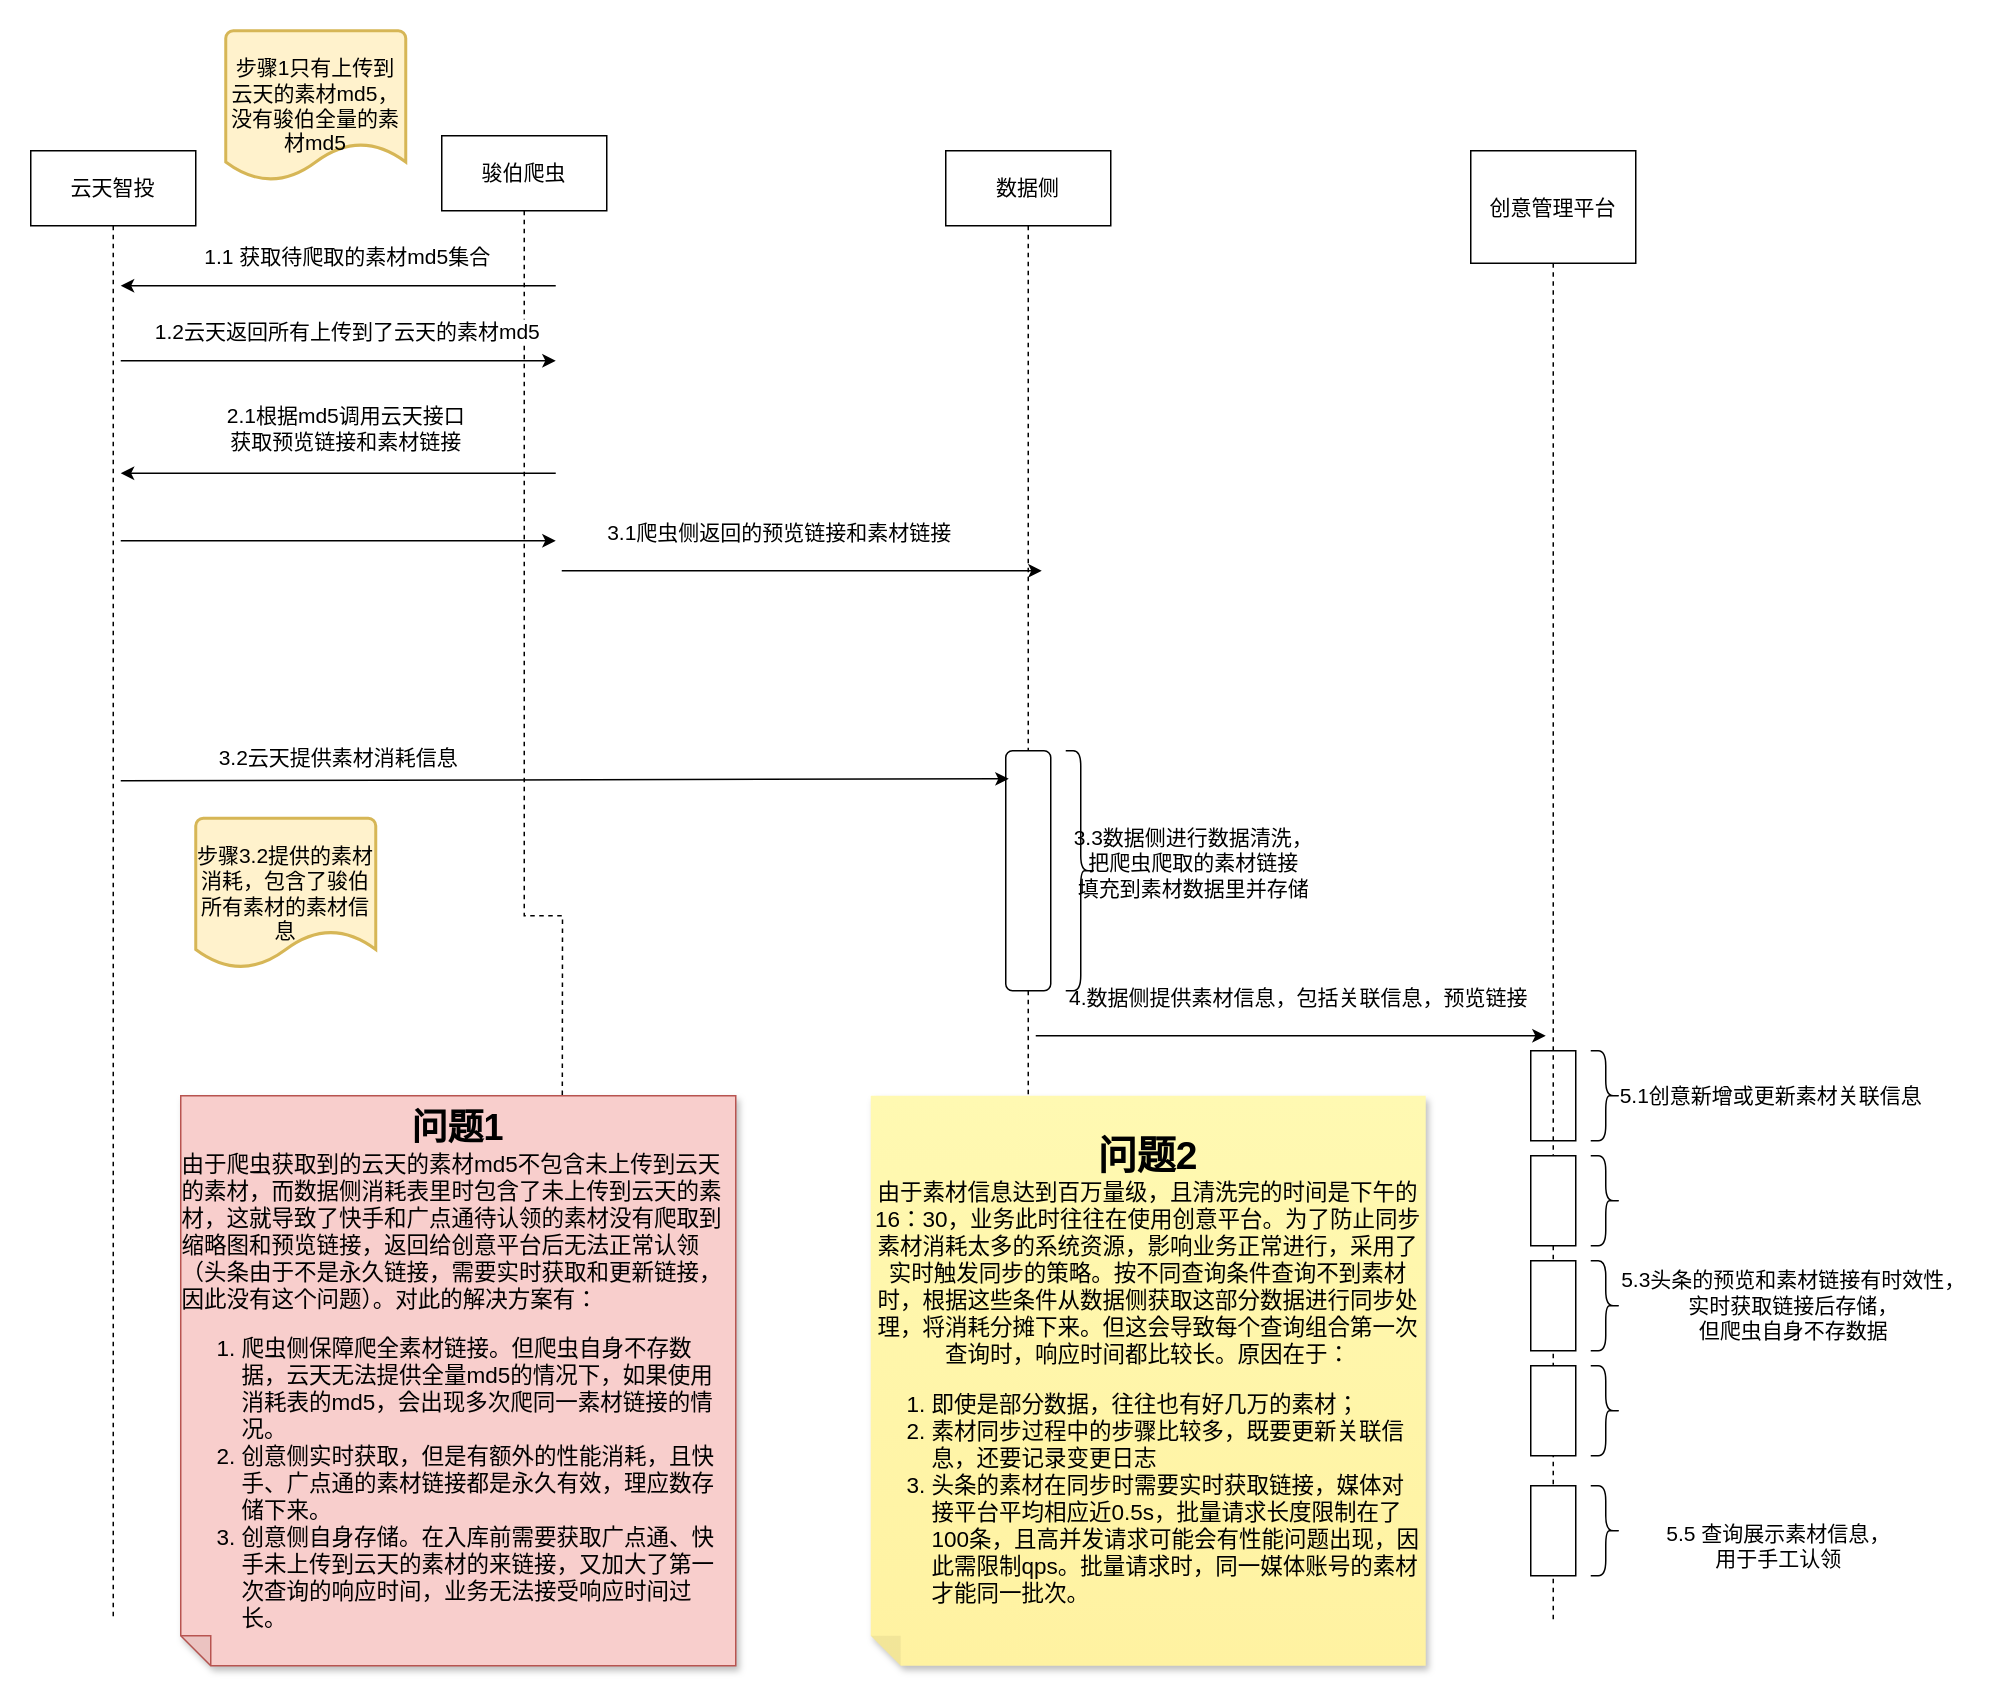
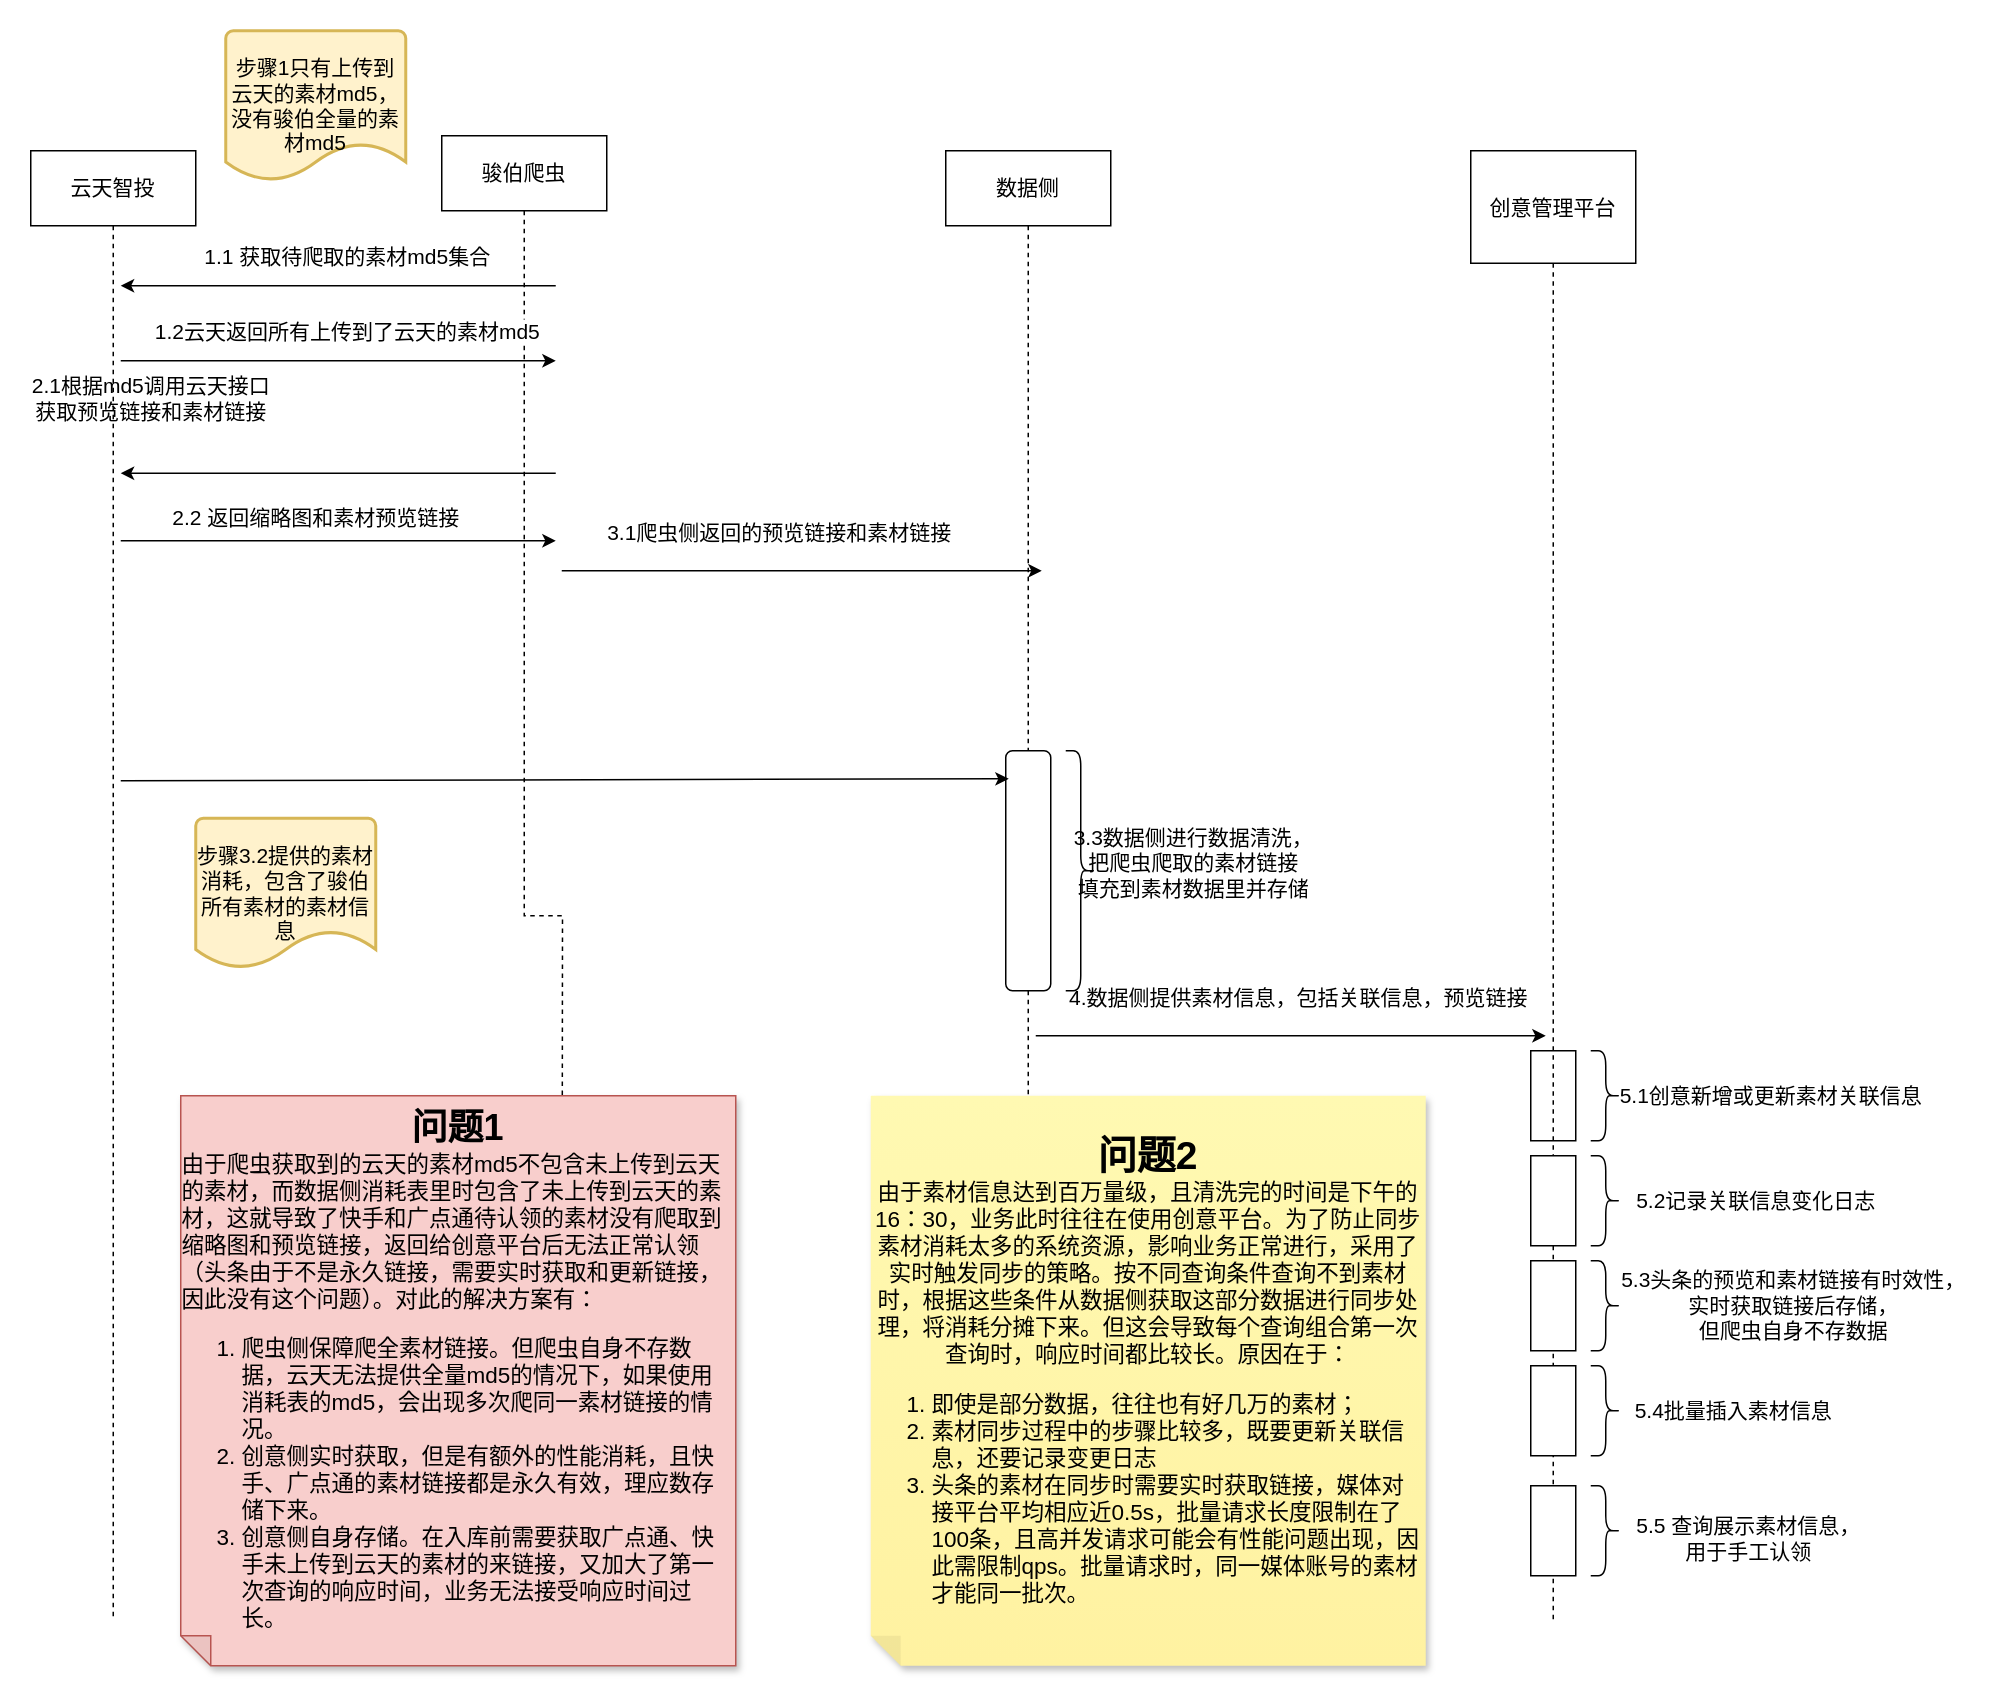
(346, 428) -> (151, 398)
none -> (316, 518)
(338, 758) -> none
none -> (1756, 1201)
none -> (1733, 1411)
(1778, 1546) -> (1748, 1538)
